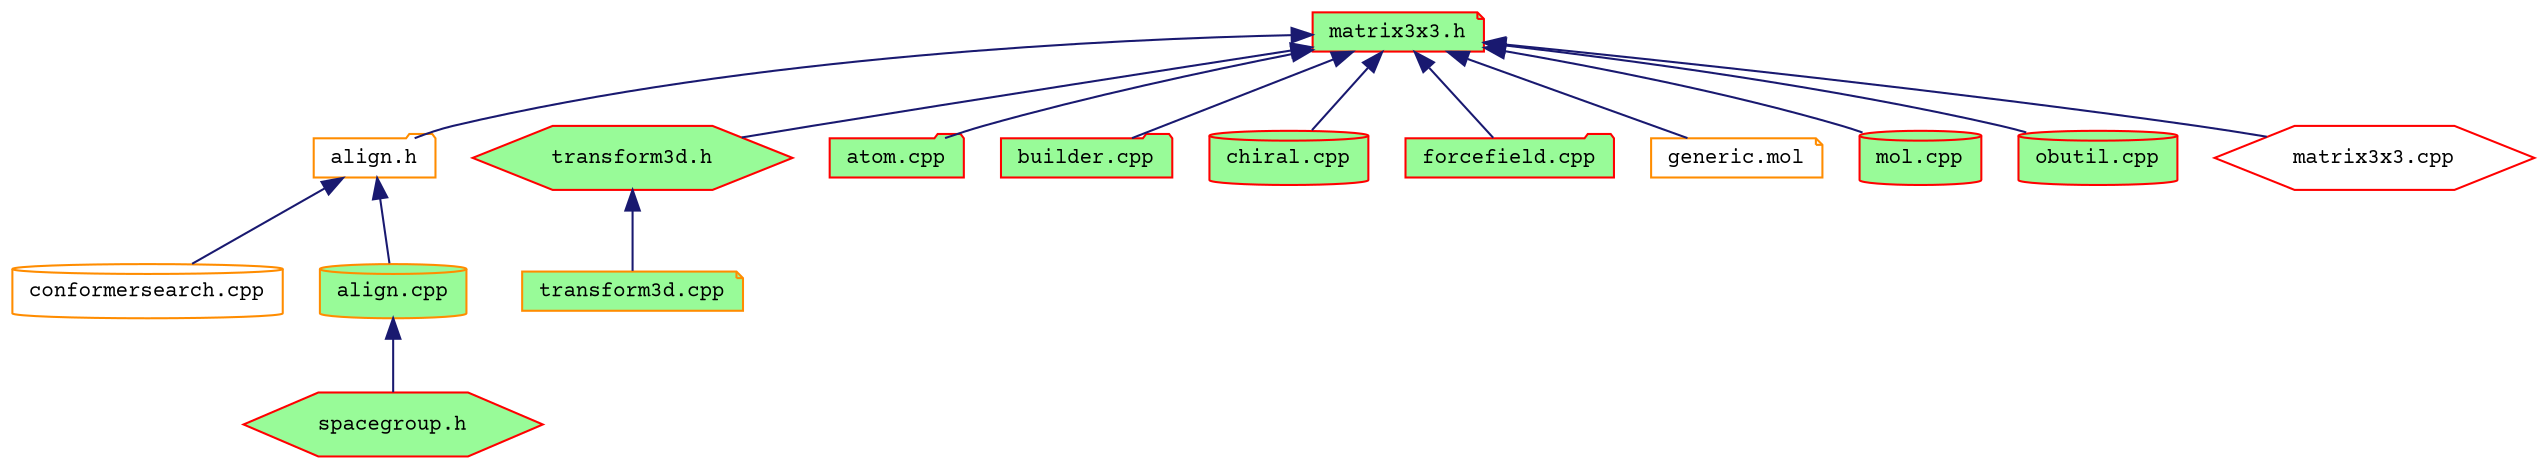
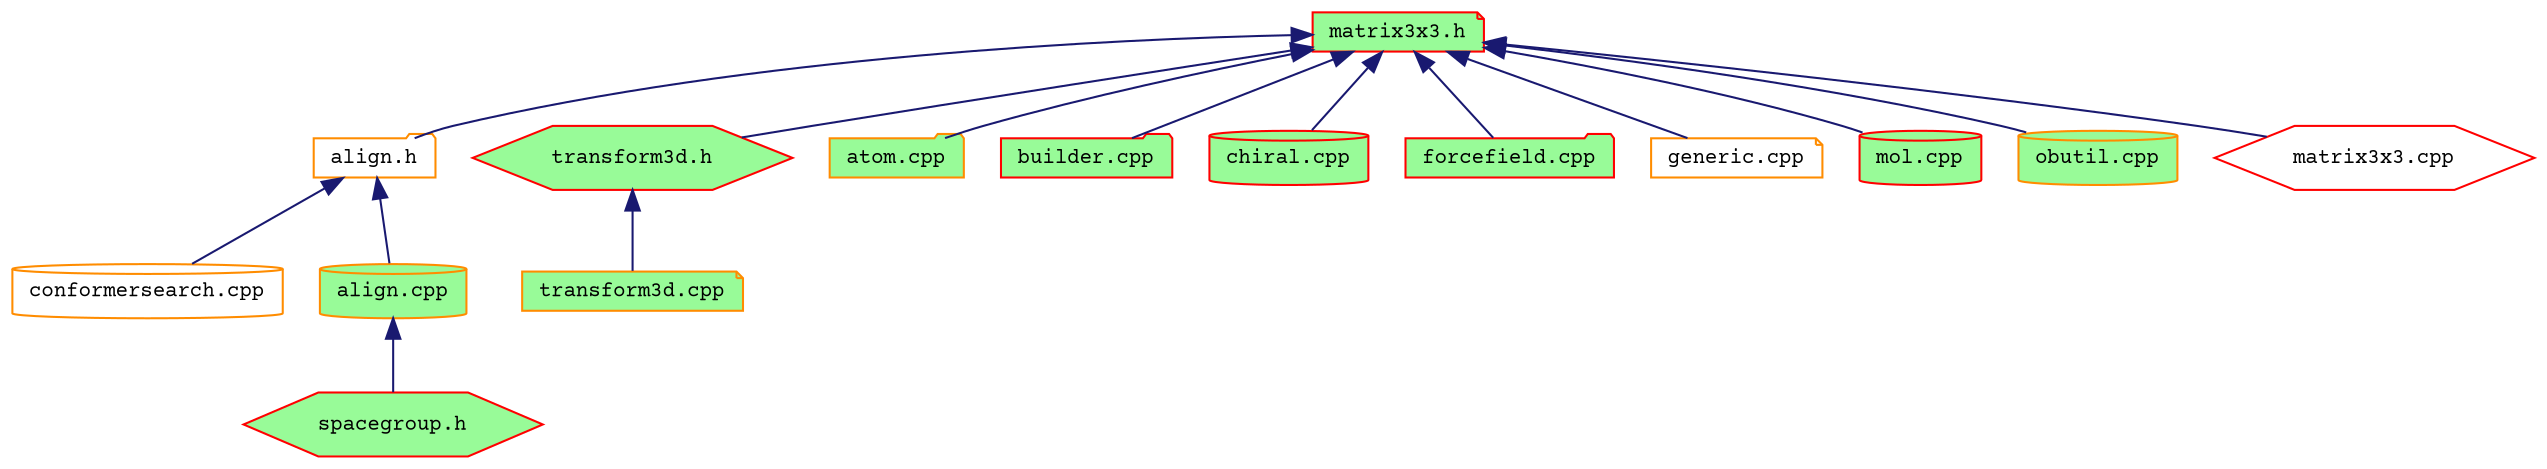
(897, 158) -> (897, 158)
(1737, 158) -> (1737, 158)
(2098, 158) -> (2098, 158)
